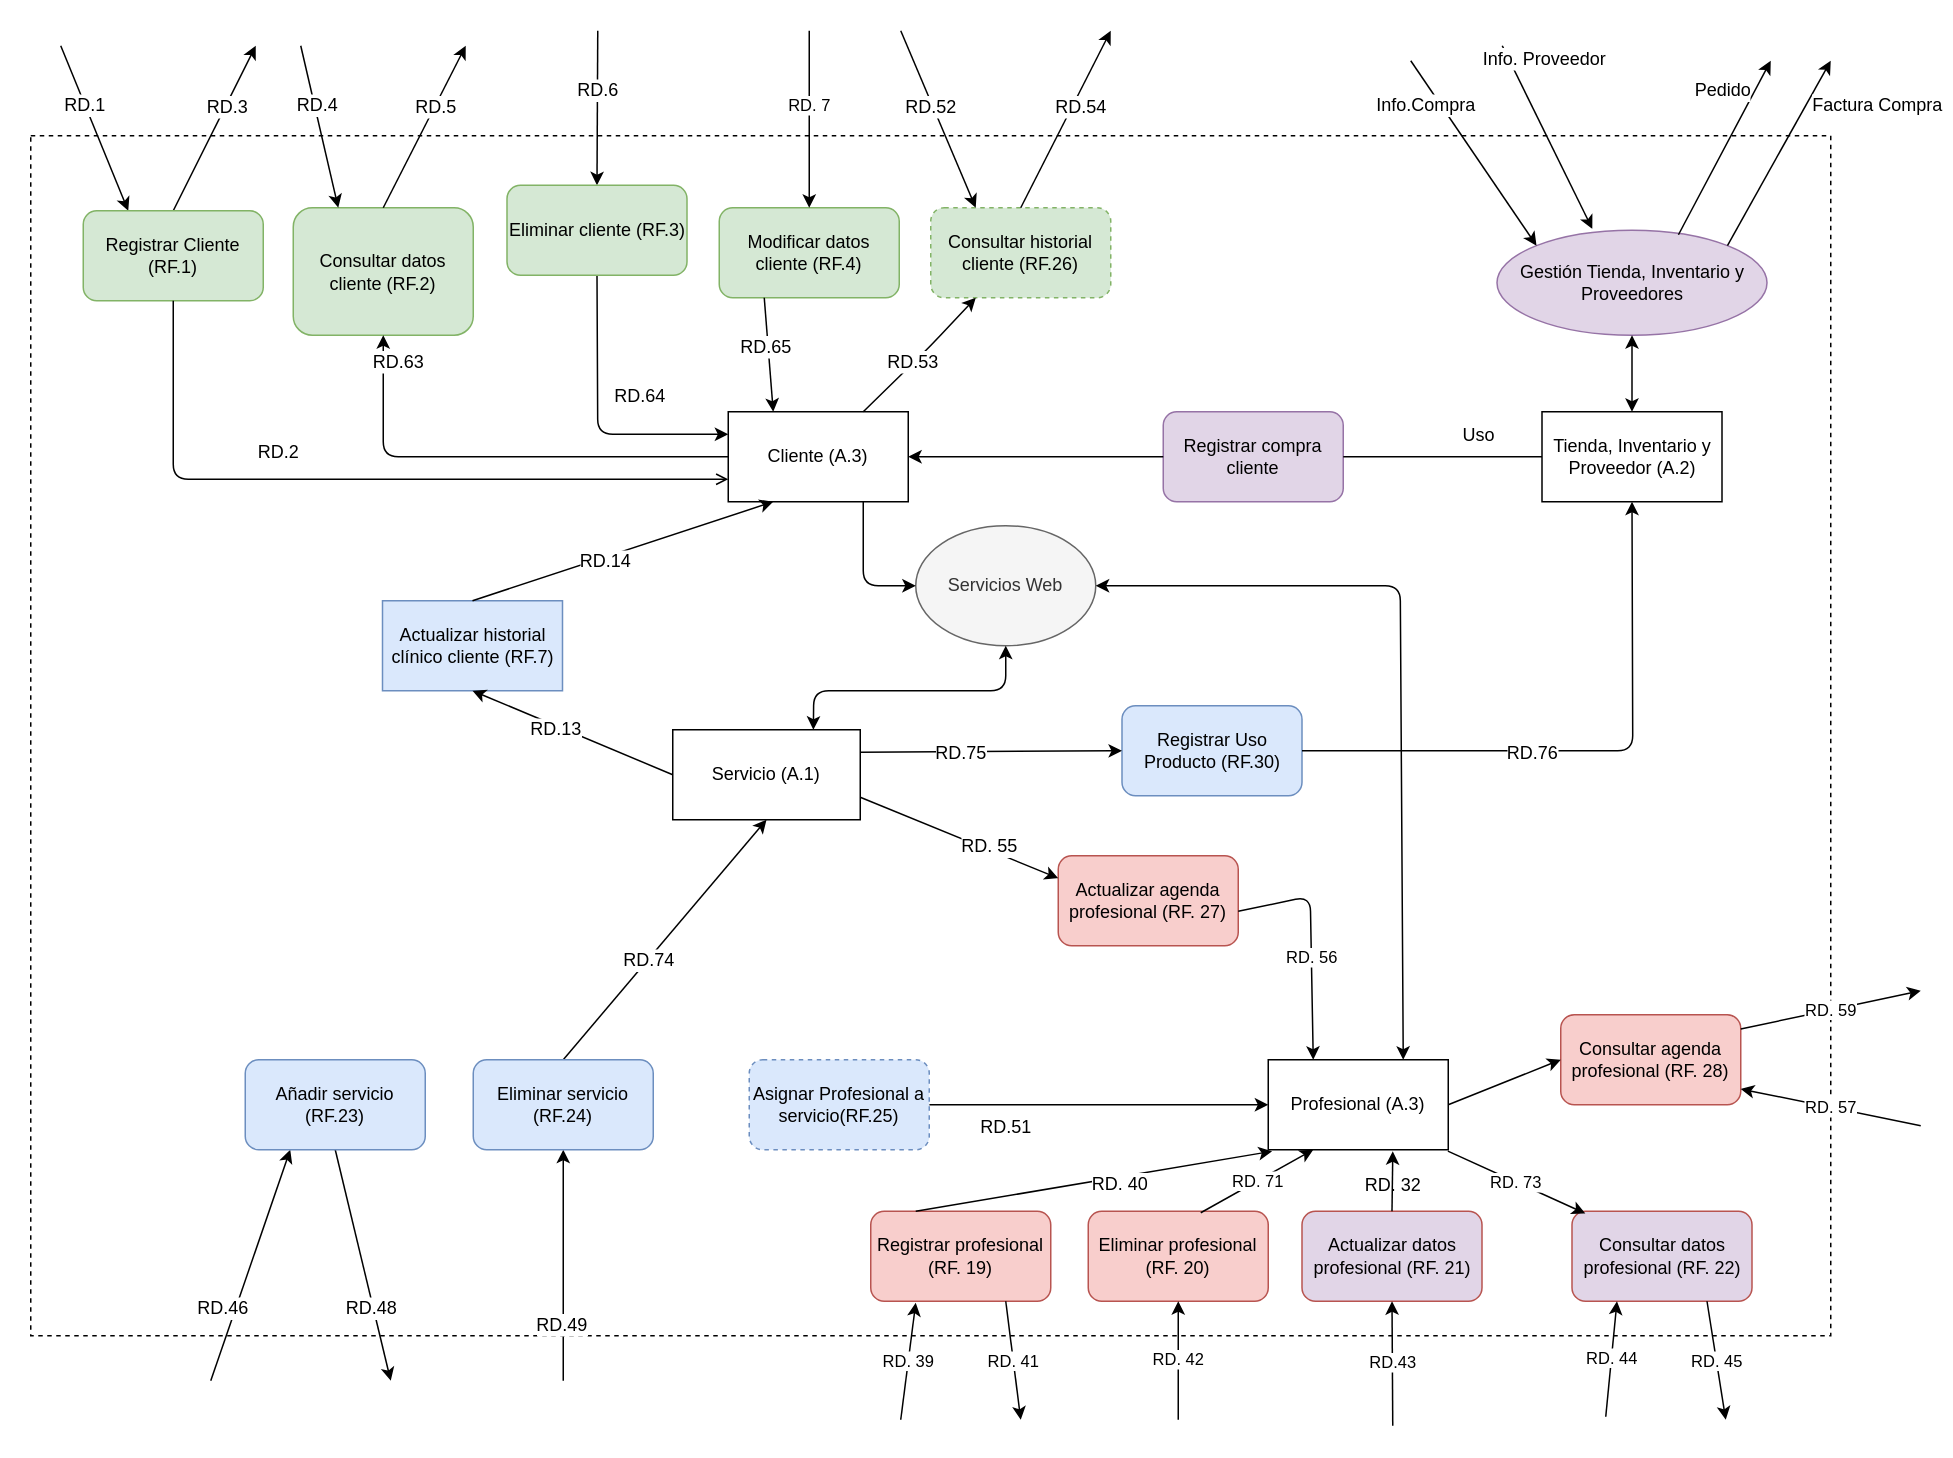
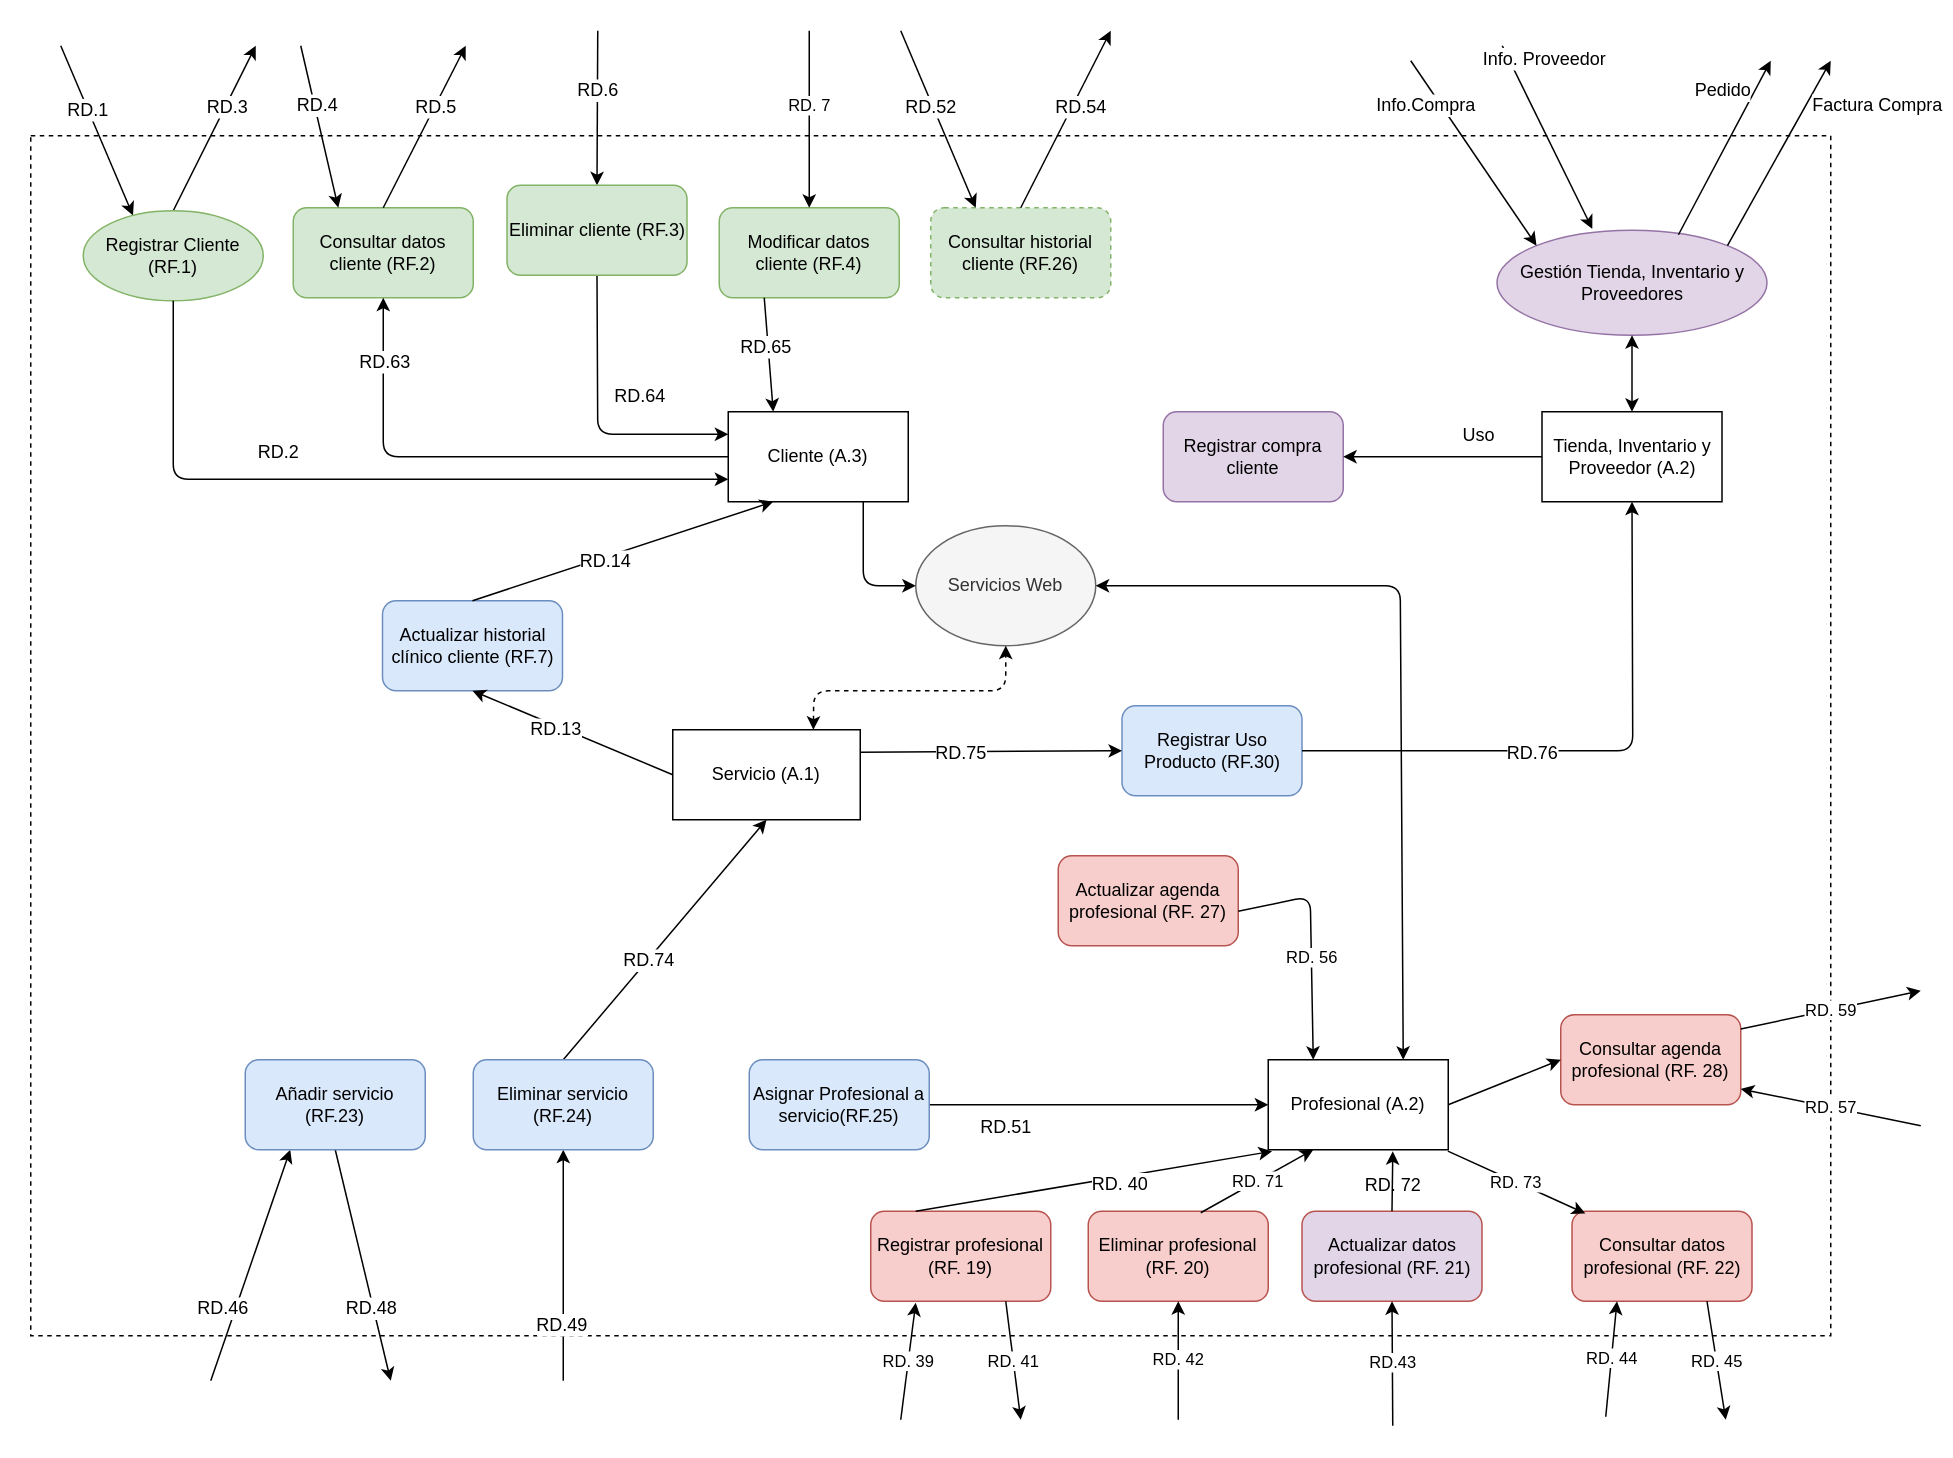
(173, 256) -> (173, 256)
(383, 272) -> (383, 253)
(913, 363) -> none
(1041, 457) -> none
(1350, 457) -> (1355, 457)
(719, 479) -> (717, 479)
(473, 646) -> (473, 646)
(914, 691) -> (914, 691)
(926, 824) -> none
(839, 1105) -> (839, 1105)
(1358, 1105) -> (1358, 1105)
(1394, 1186) -> (1394, 1186)
(1662, 1256) -> (1662, 1256)
